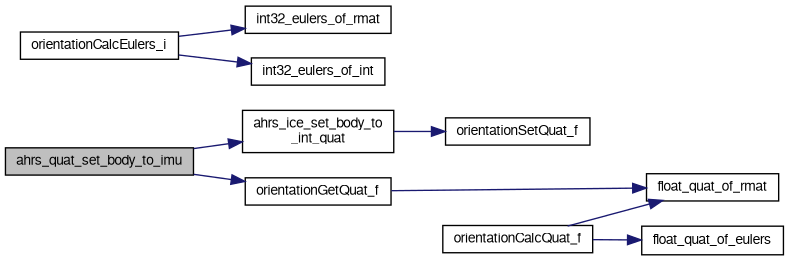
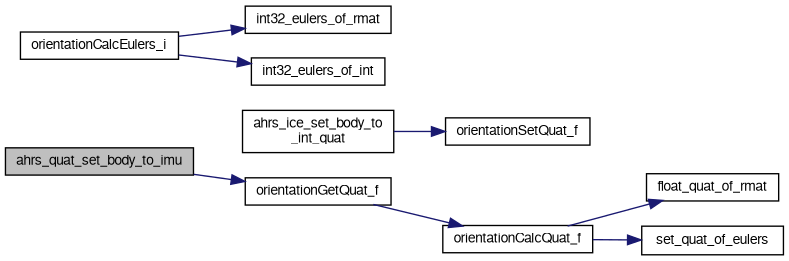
(211, 146) -> none
(512, 189) -> (411, 214)
(713, 240) -> (713, 240)
